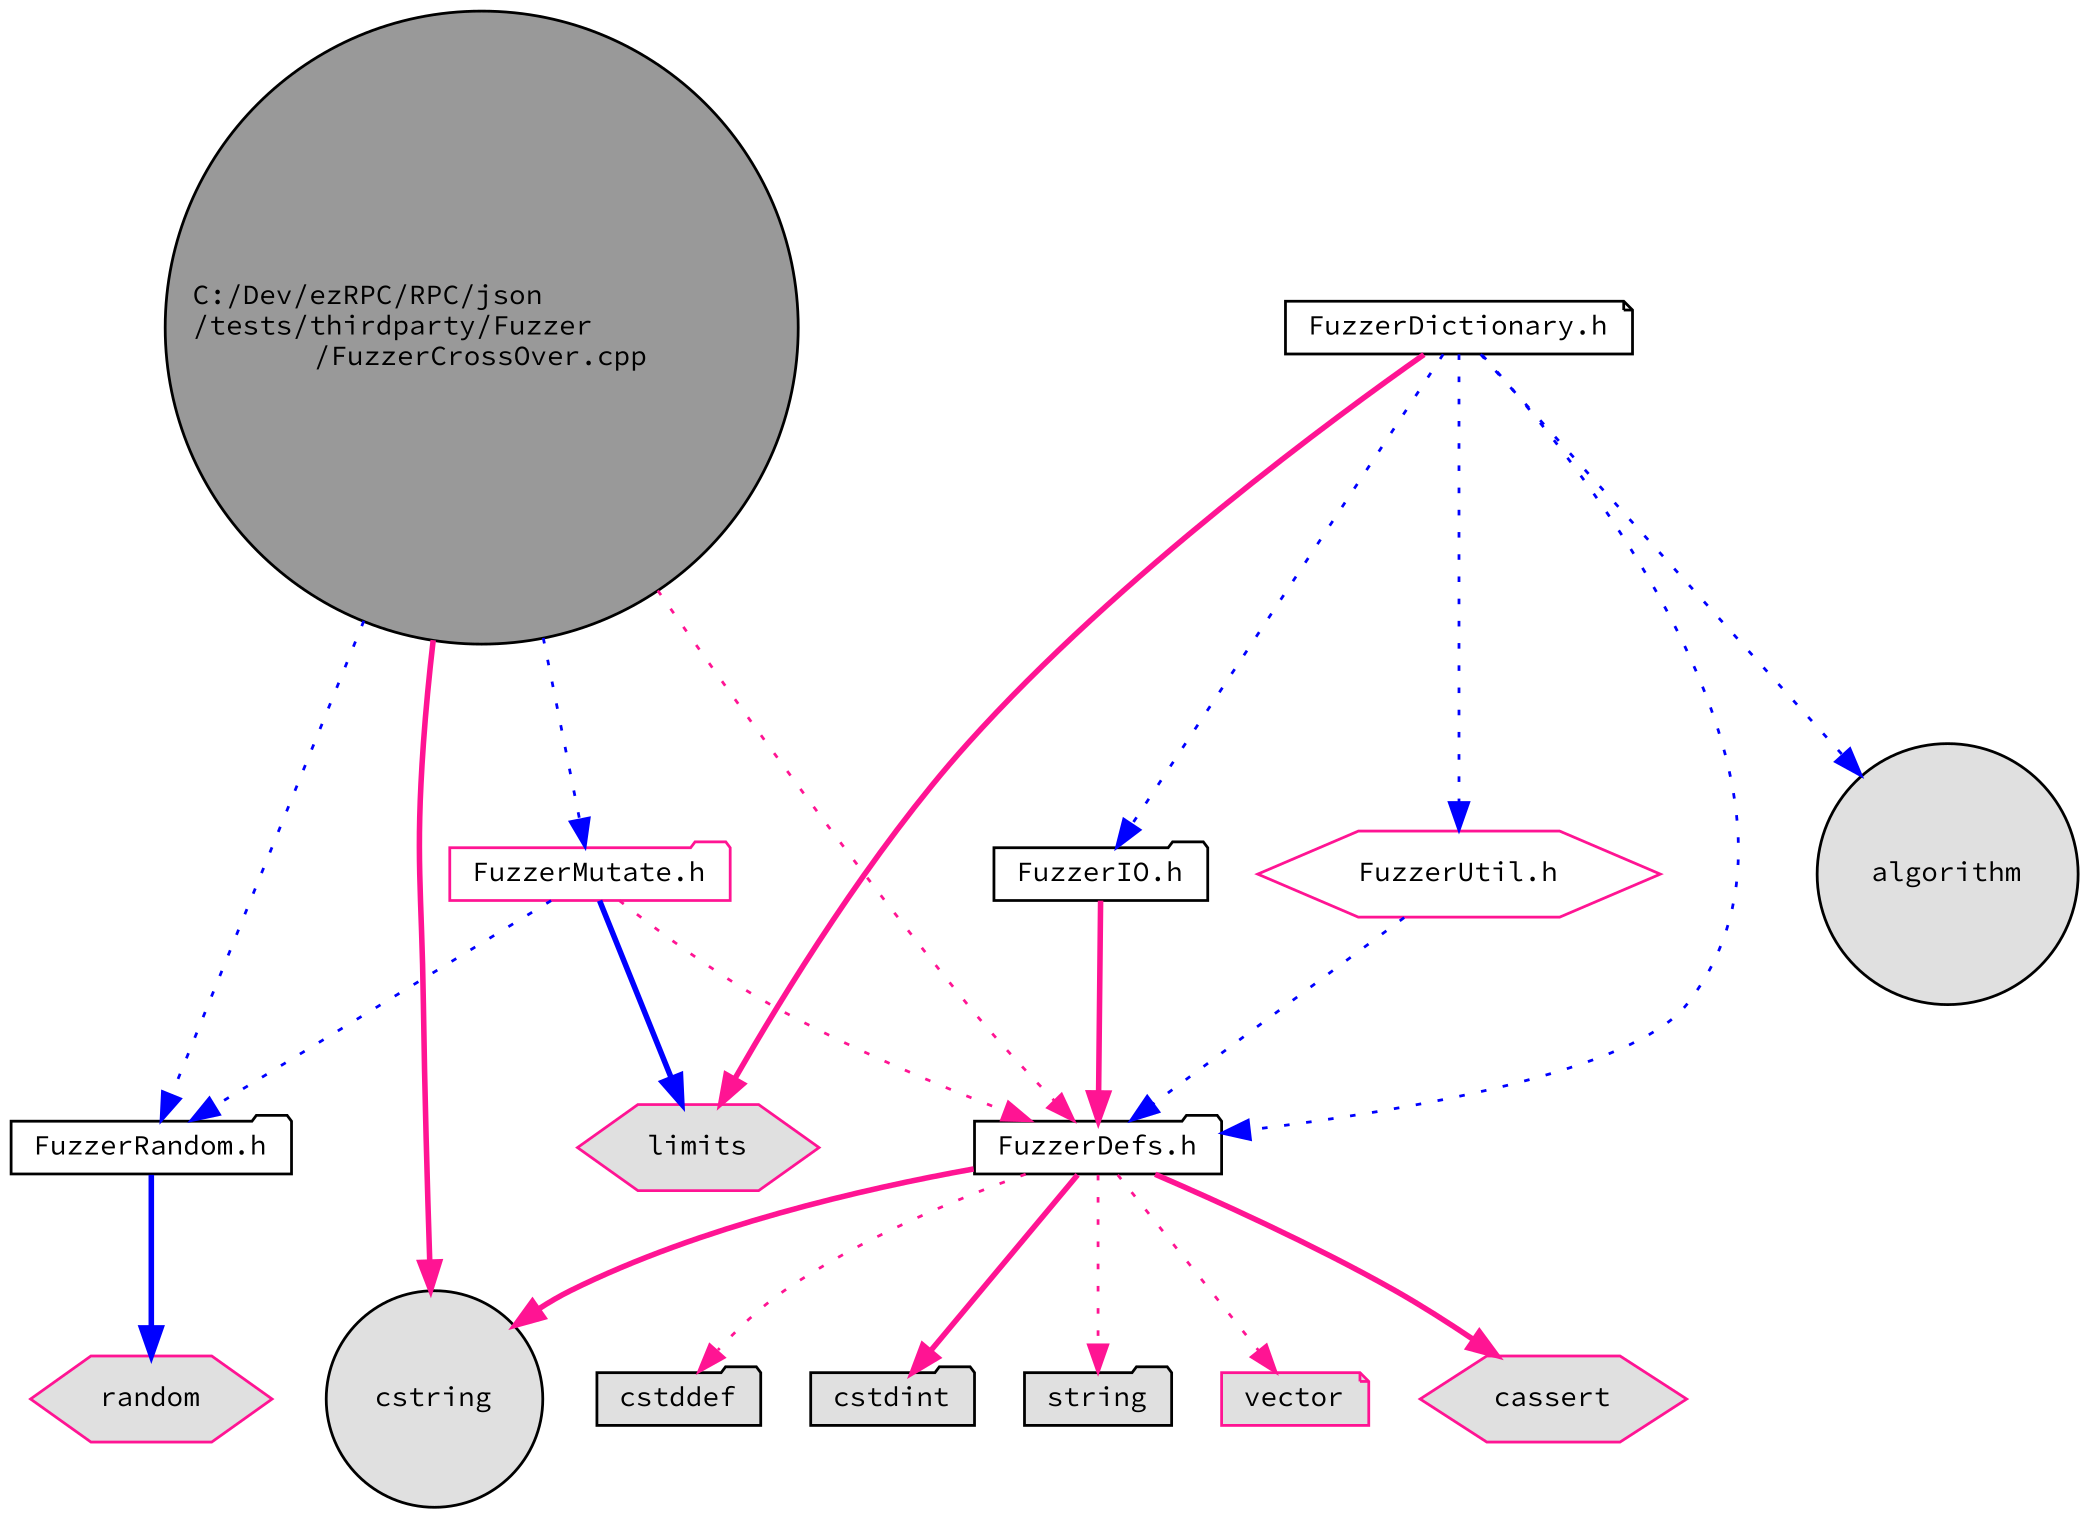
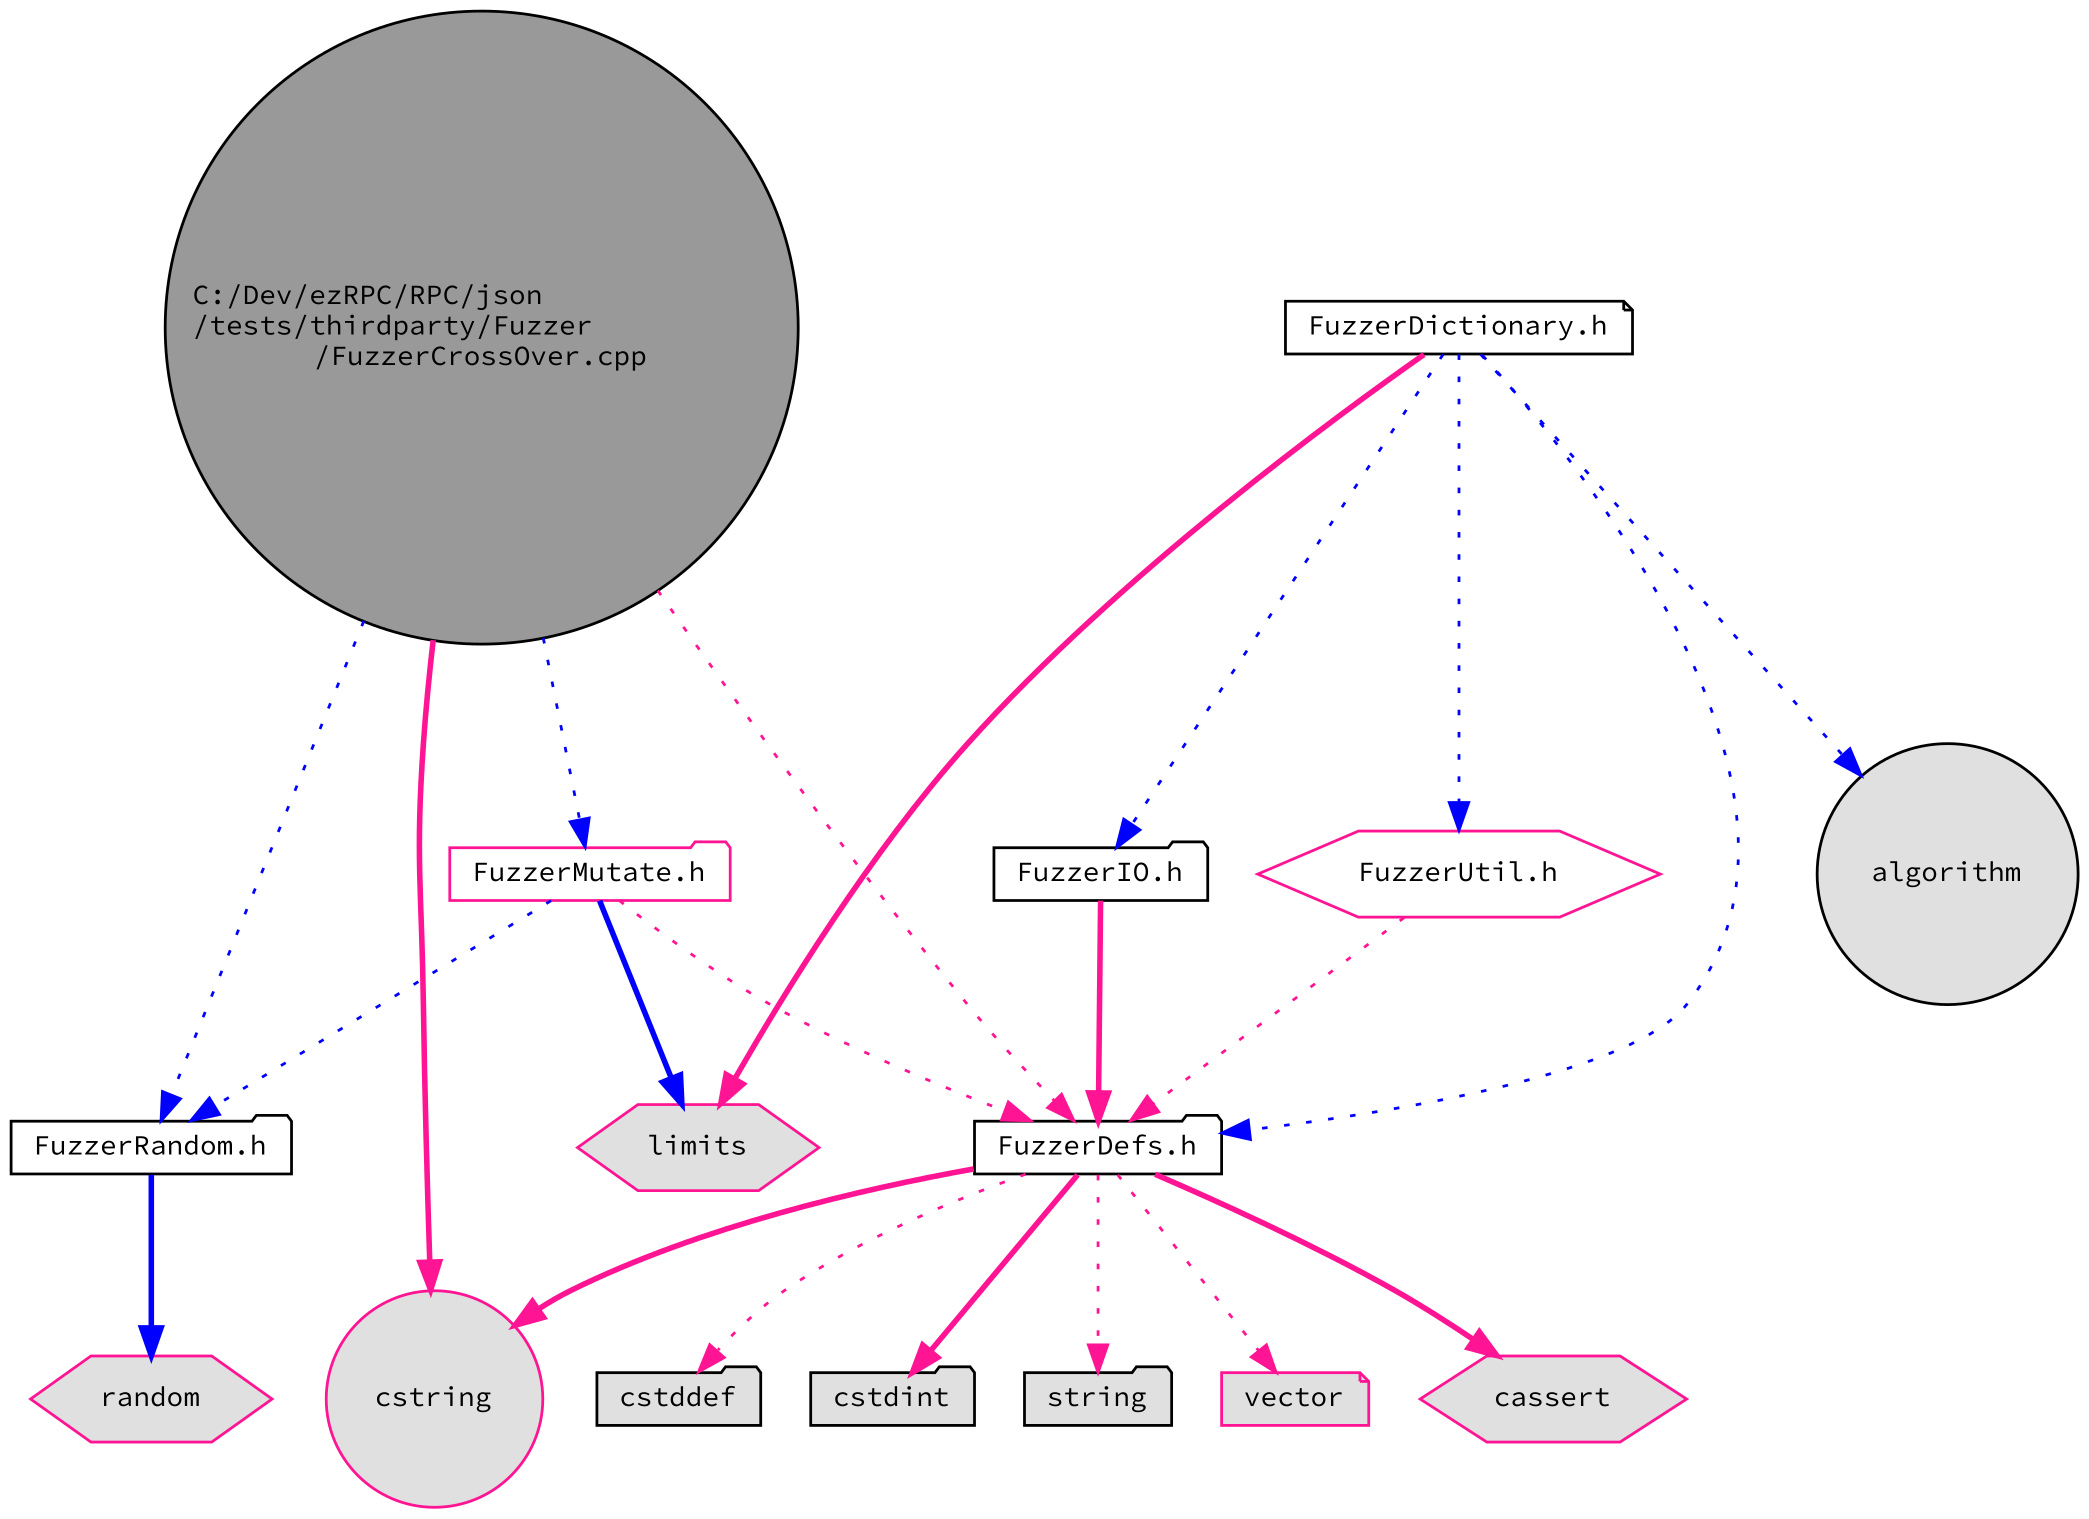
(1279, 1011) -> (1279, 1011)
(435, 1399) -> (435, 1399)
